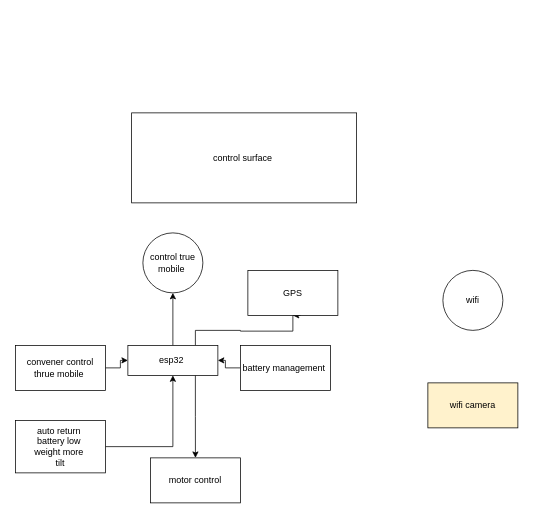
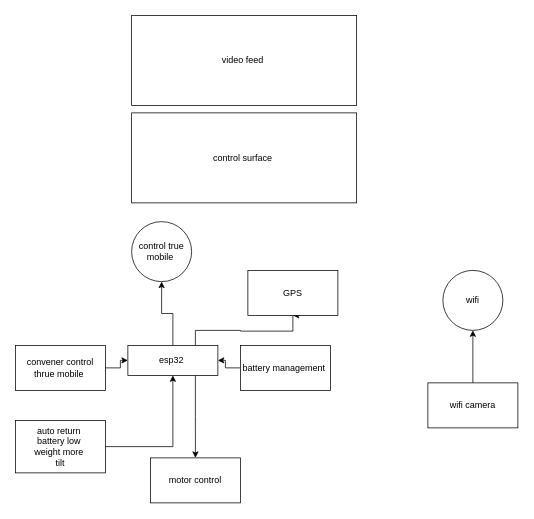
none -> (244, 60)
(173, 263) -> (162, 252)
none -> (473, 337)
(473, 405) -> (473, 405)
